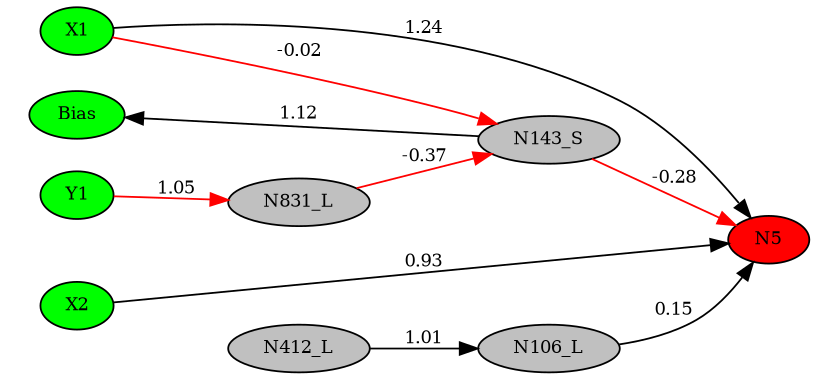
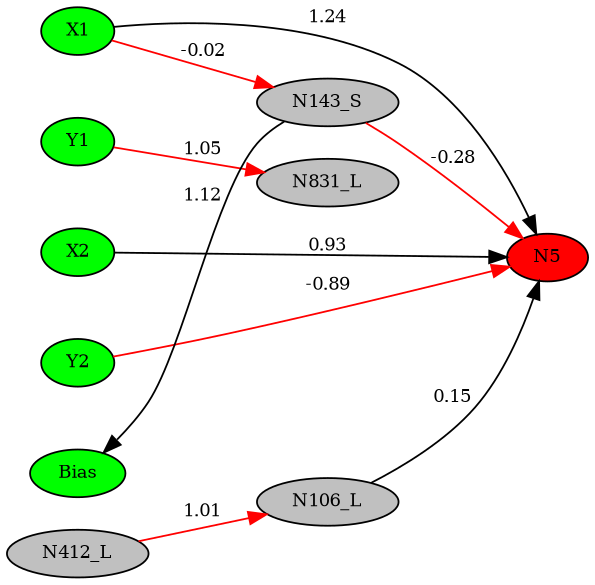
(415, 173) -> none
(415, 349) -> (194, 530)
none -> (78, 363)
